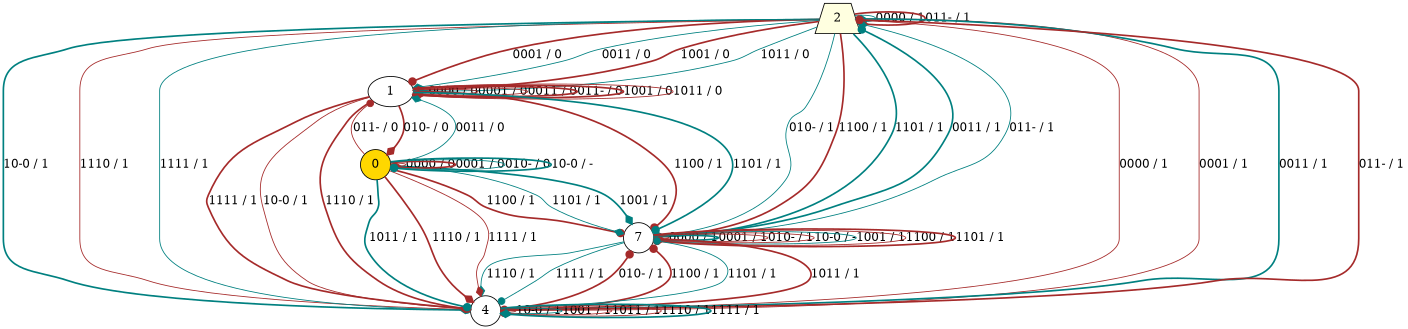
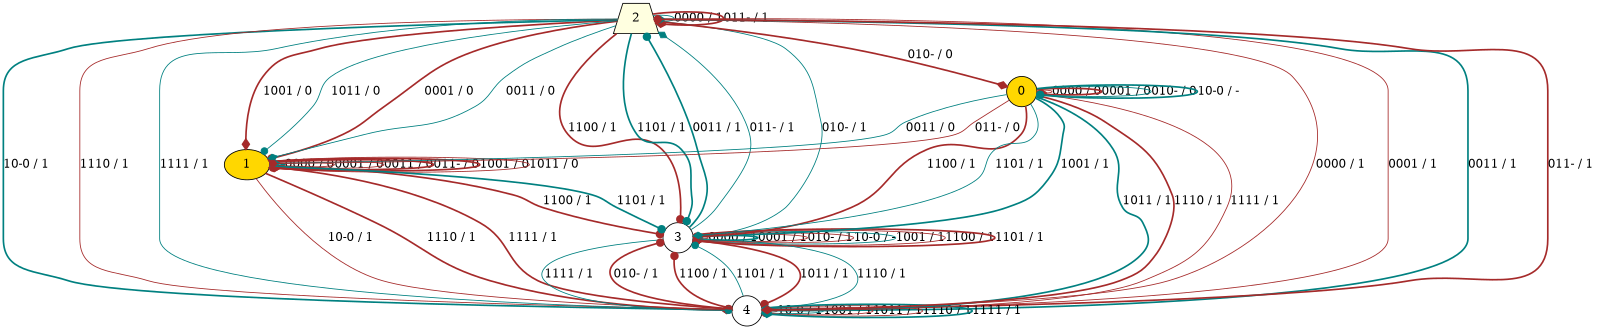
(391, 92) -> (247, 165)
(404, 128) -> (828, 45)
(639, 238) -> (678, 238)
